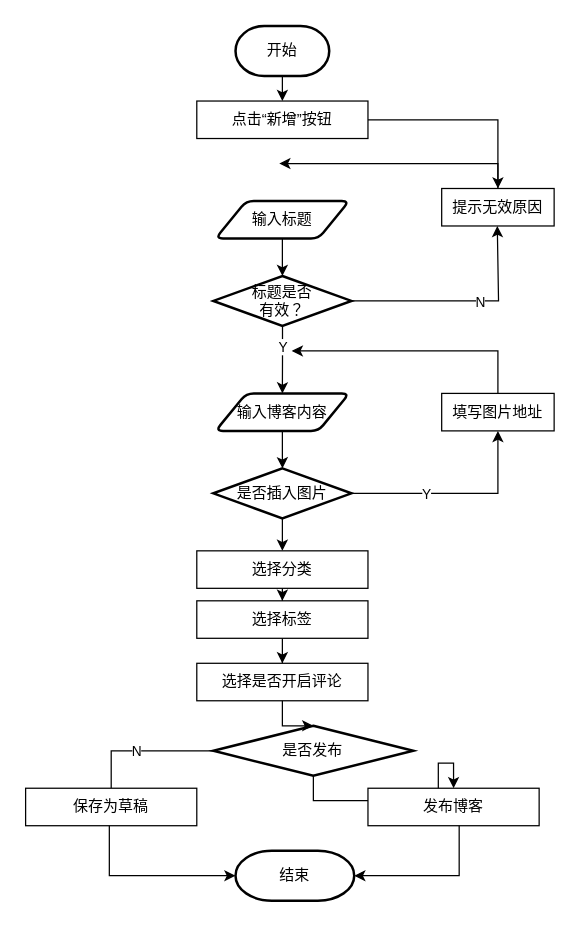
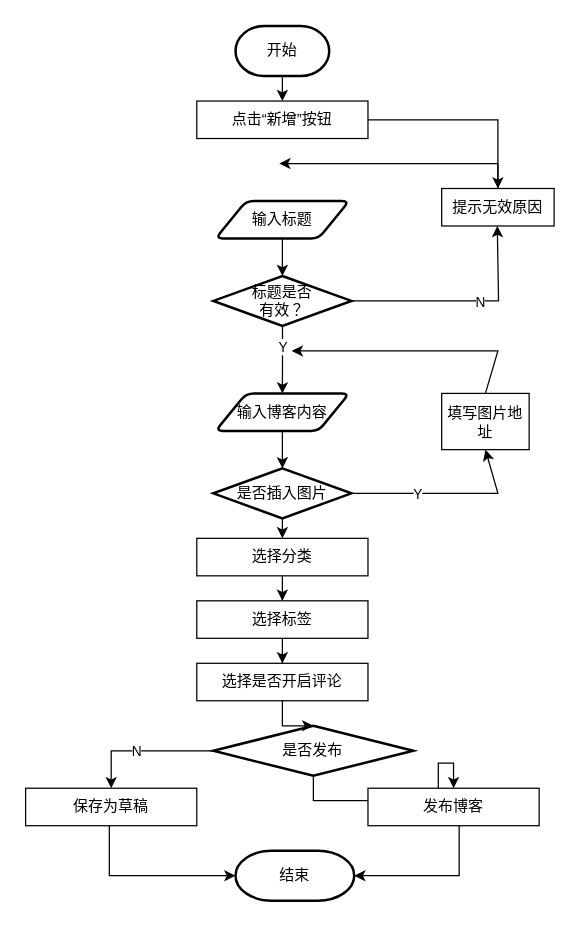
(498, 412) -> (486, 421)
(283, 569) -> (283, 557)
(111, 781) -> (111, 778)
